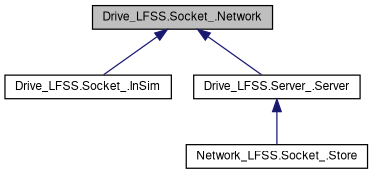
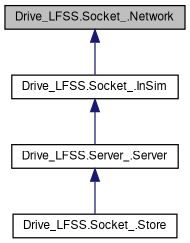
(235, 56) -> (95, 128)
(277, 156) -> (95, 226)
